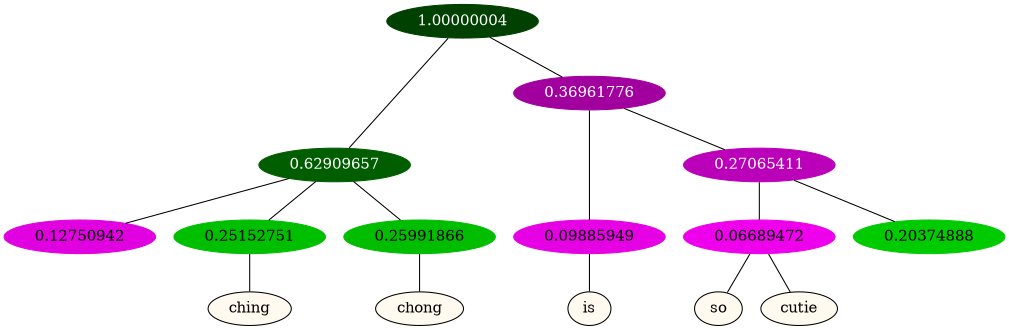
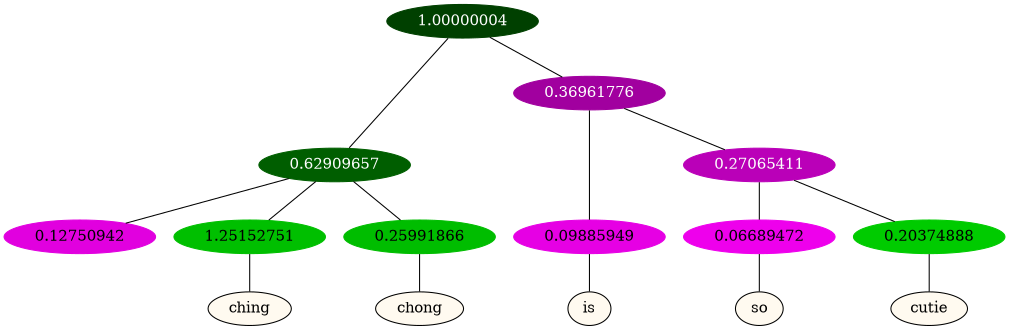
(250, 237) -> (250, 237)
(779, 273) -> (929, 273)
